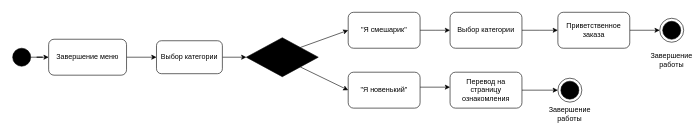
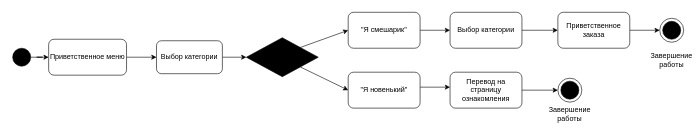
(87, 57) -> (87, 57)
